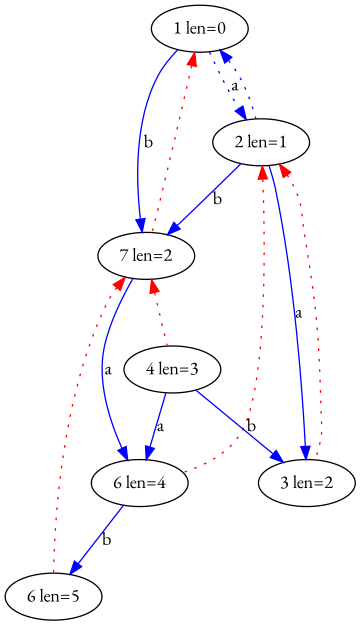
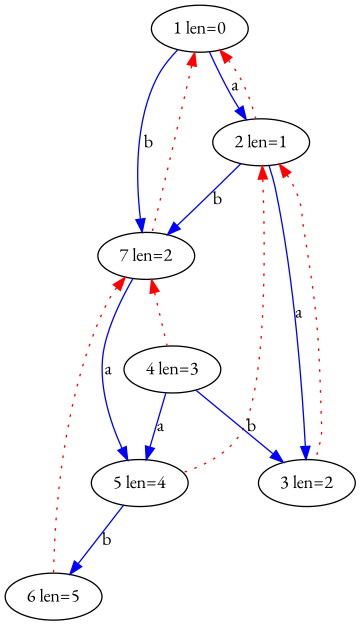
(223, 81) -> (223, 81)
(245, 88) -> (245, 88)
(140, 483) -> (140, 483)
